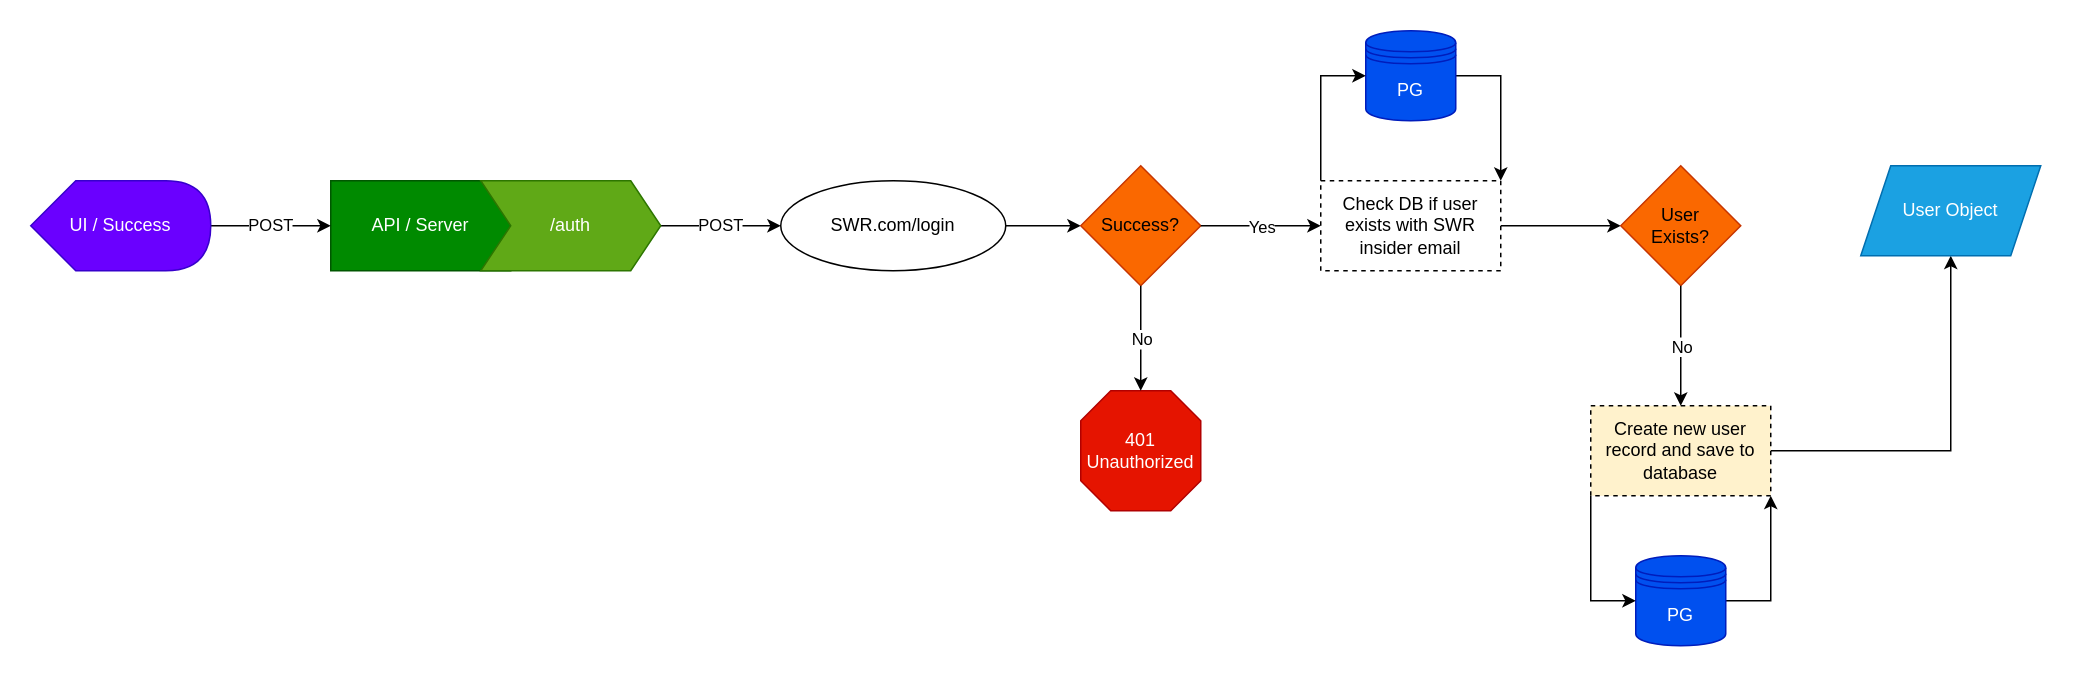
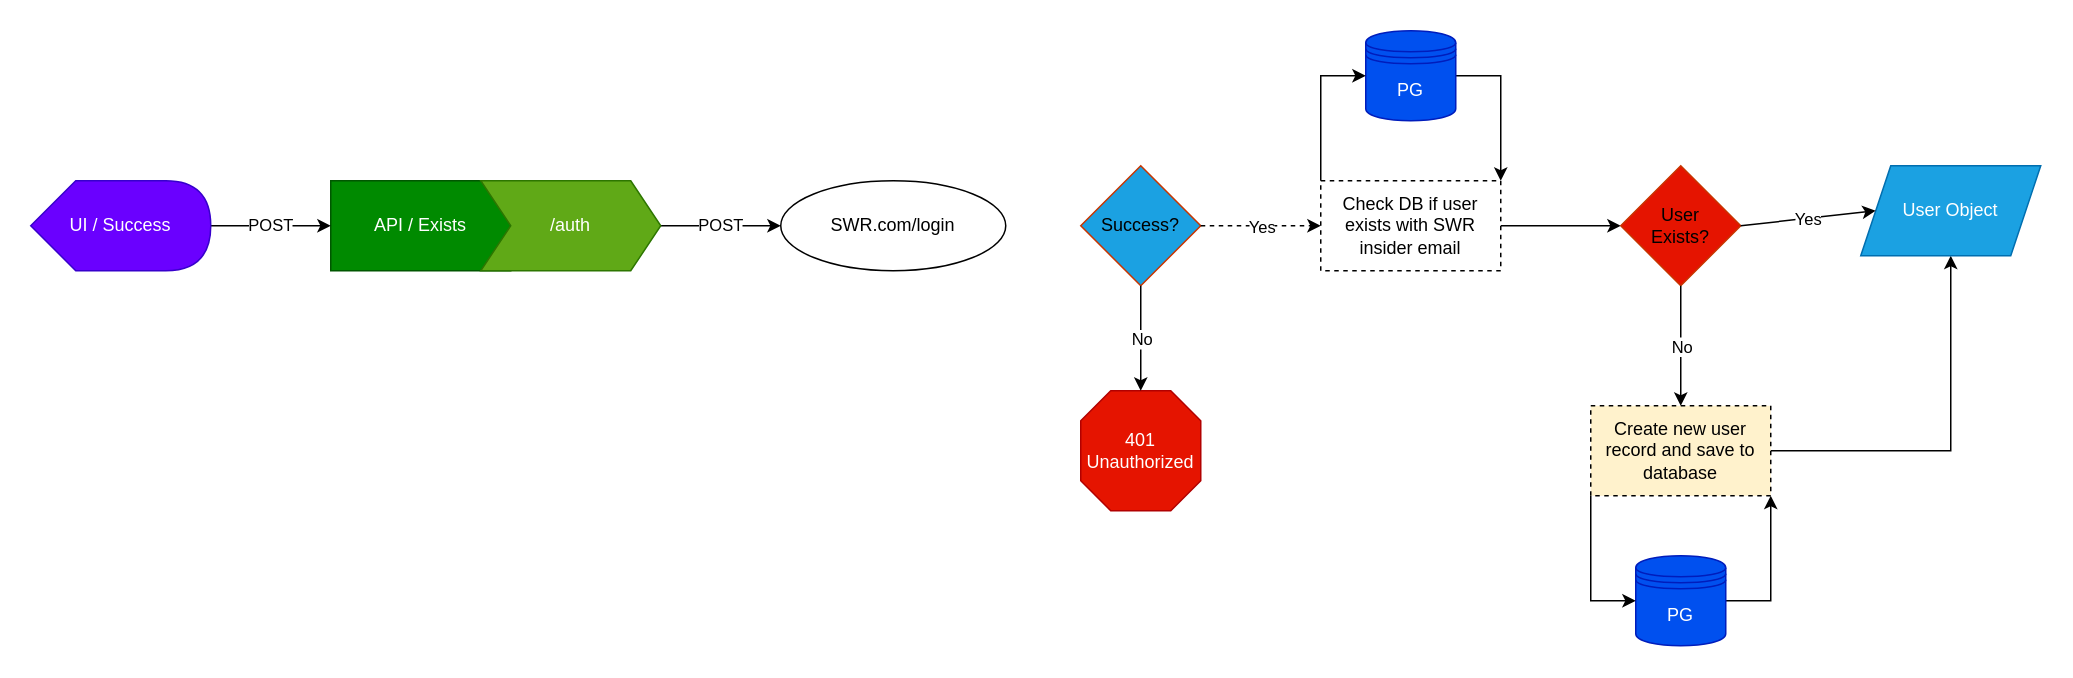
none -> (1804, 219)
(421, 226) -> (421, 226)
(1038, 226) -> none
(1141, 226) -> (1141, 226)
(1225, 226) -> (1225, 226)
(1681, 226) -> (1681, 226)
